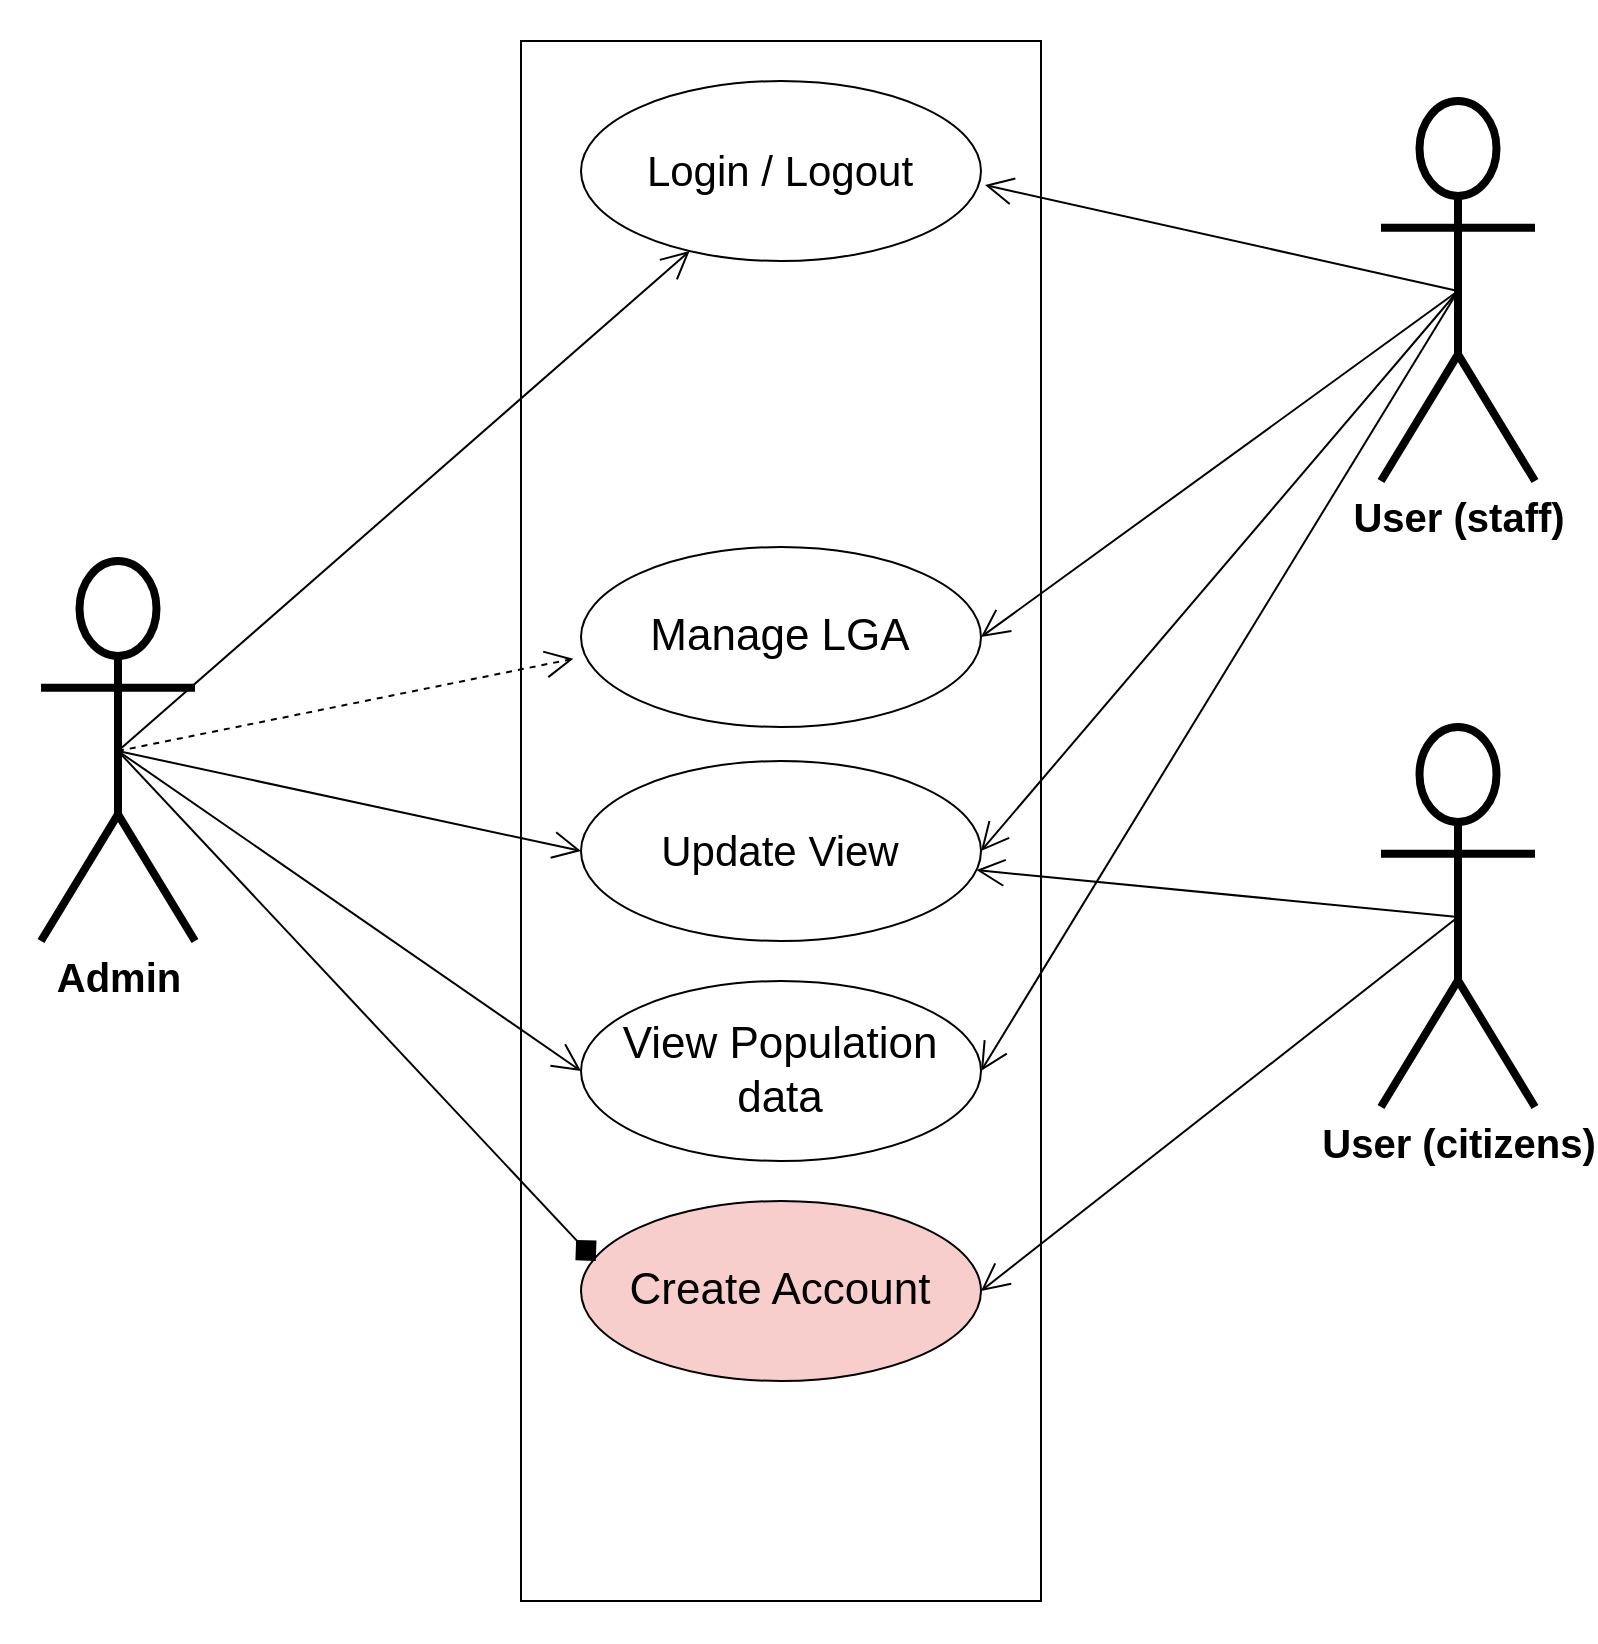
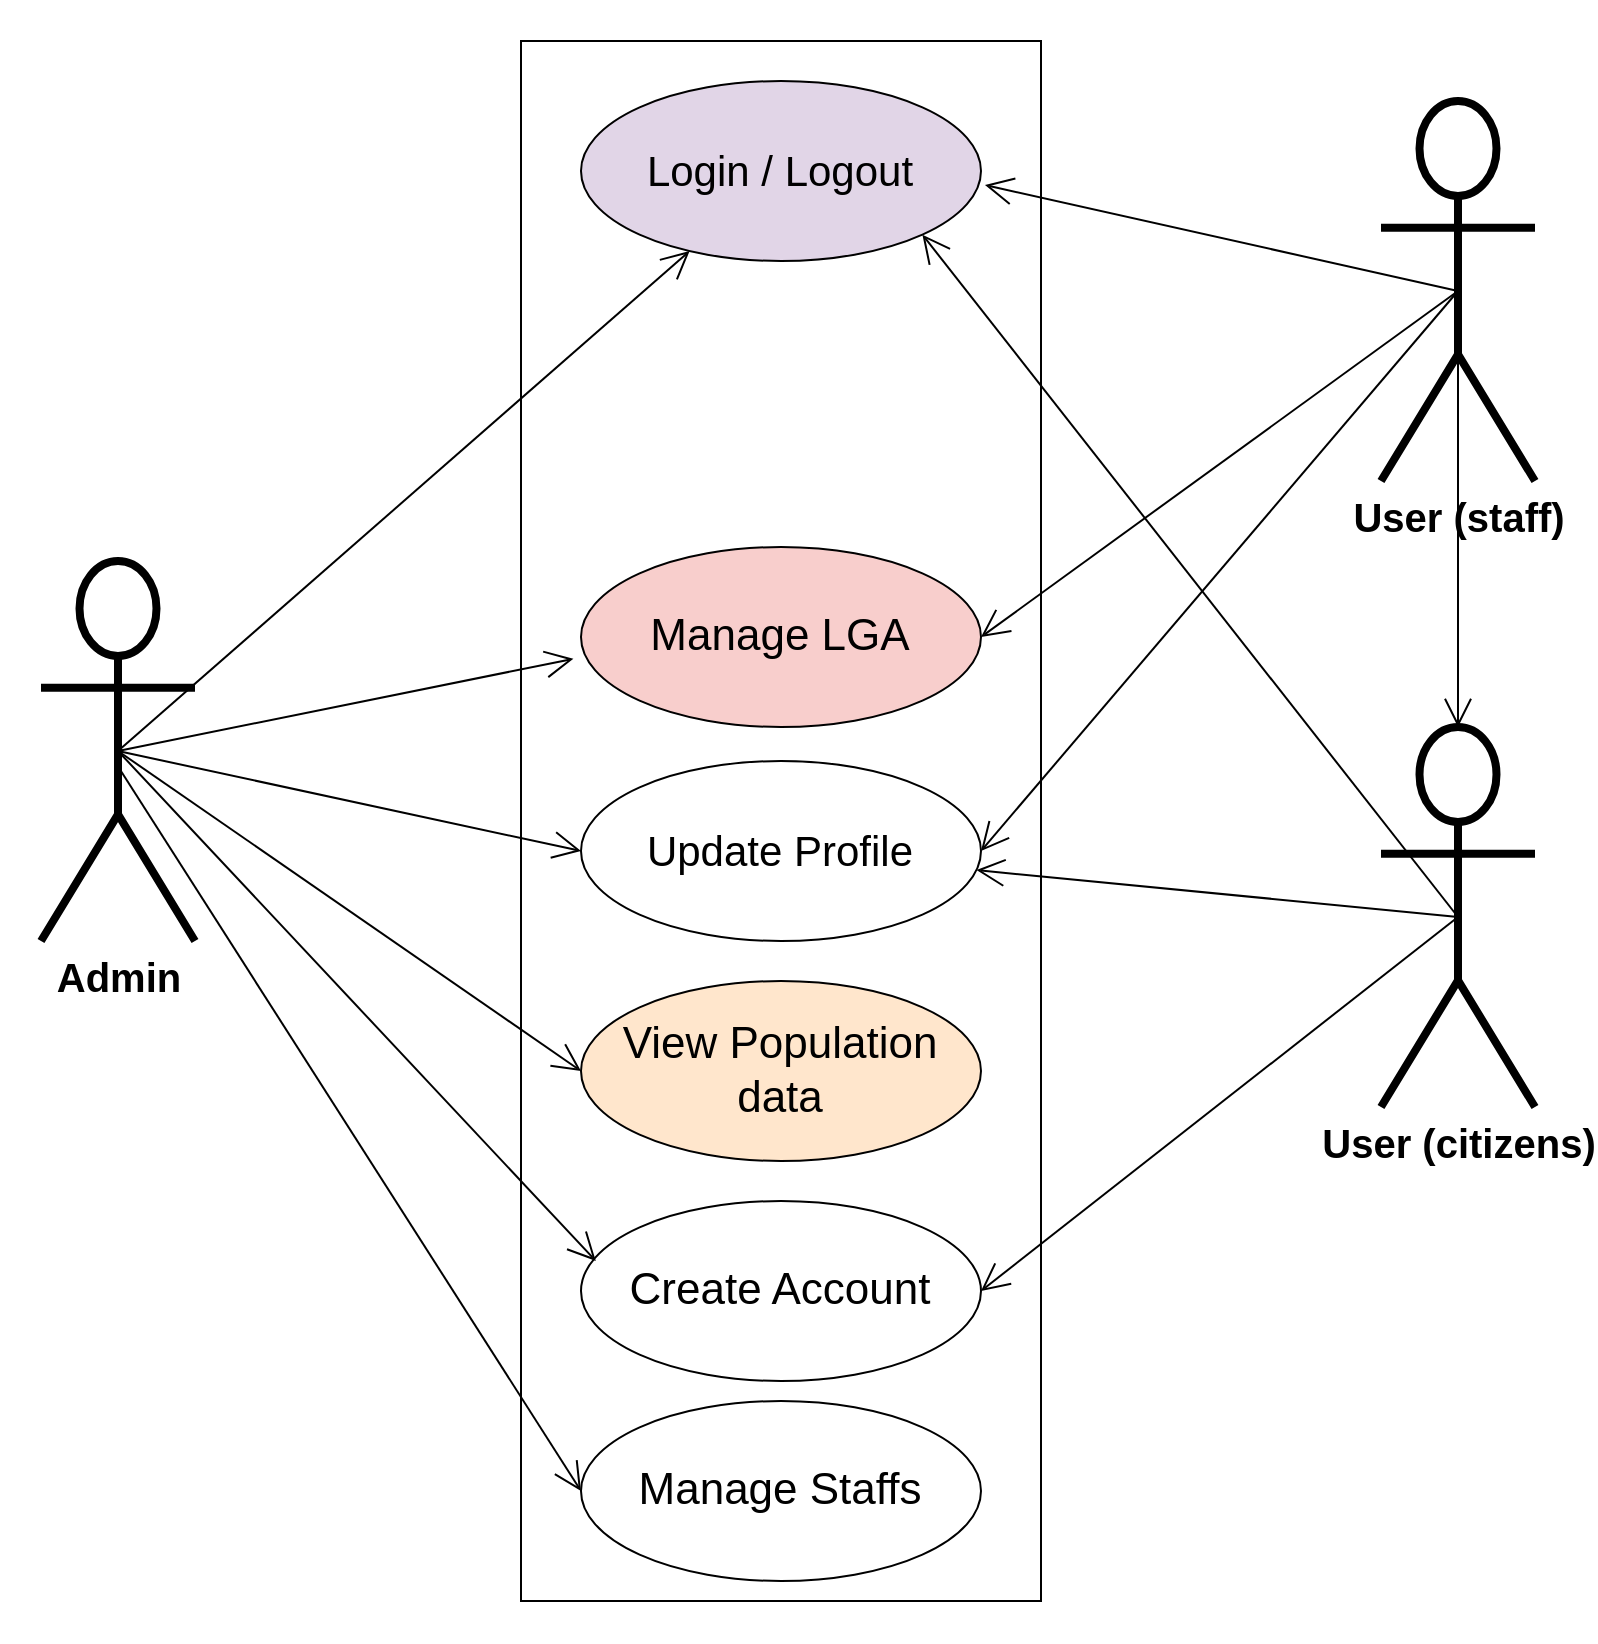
(781, 171) -> (781, 171)
none -> (1083, 439)
(781, 637) -> (781, 637)
(1217, 685) -> (1458, 626)
(366, 701) -> (366, 701)
(781, 851) -> (781, 851)
(781, 1071) -> (781, 1071)
none -> (357, 1140)
(576, 1240) -> (584, 1248)
(781, 1291) -> (781, 1291)
none -> (781, 1491)
